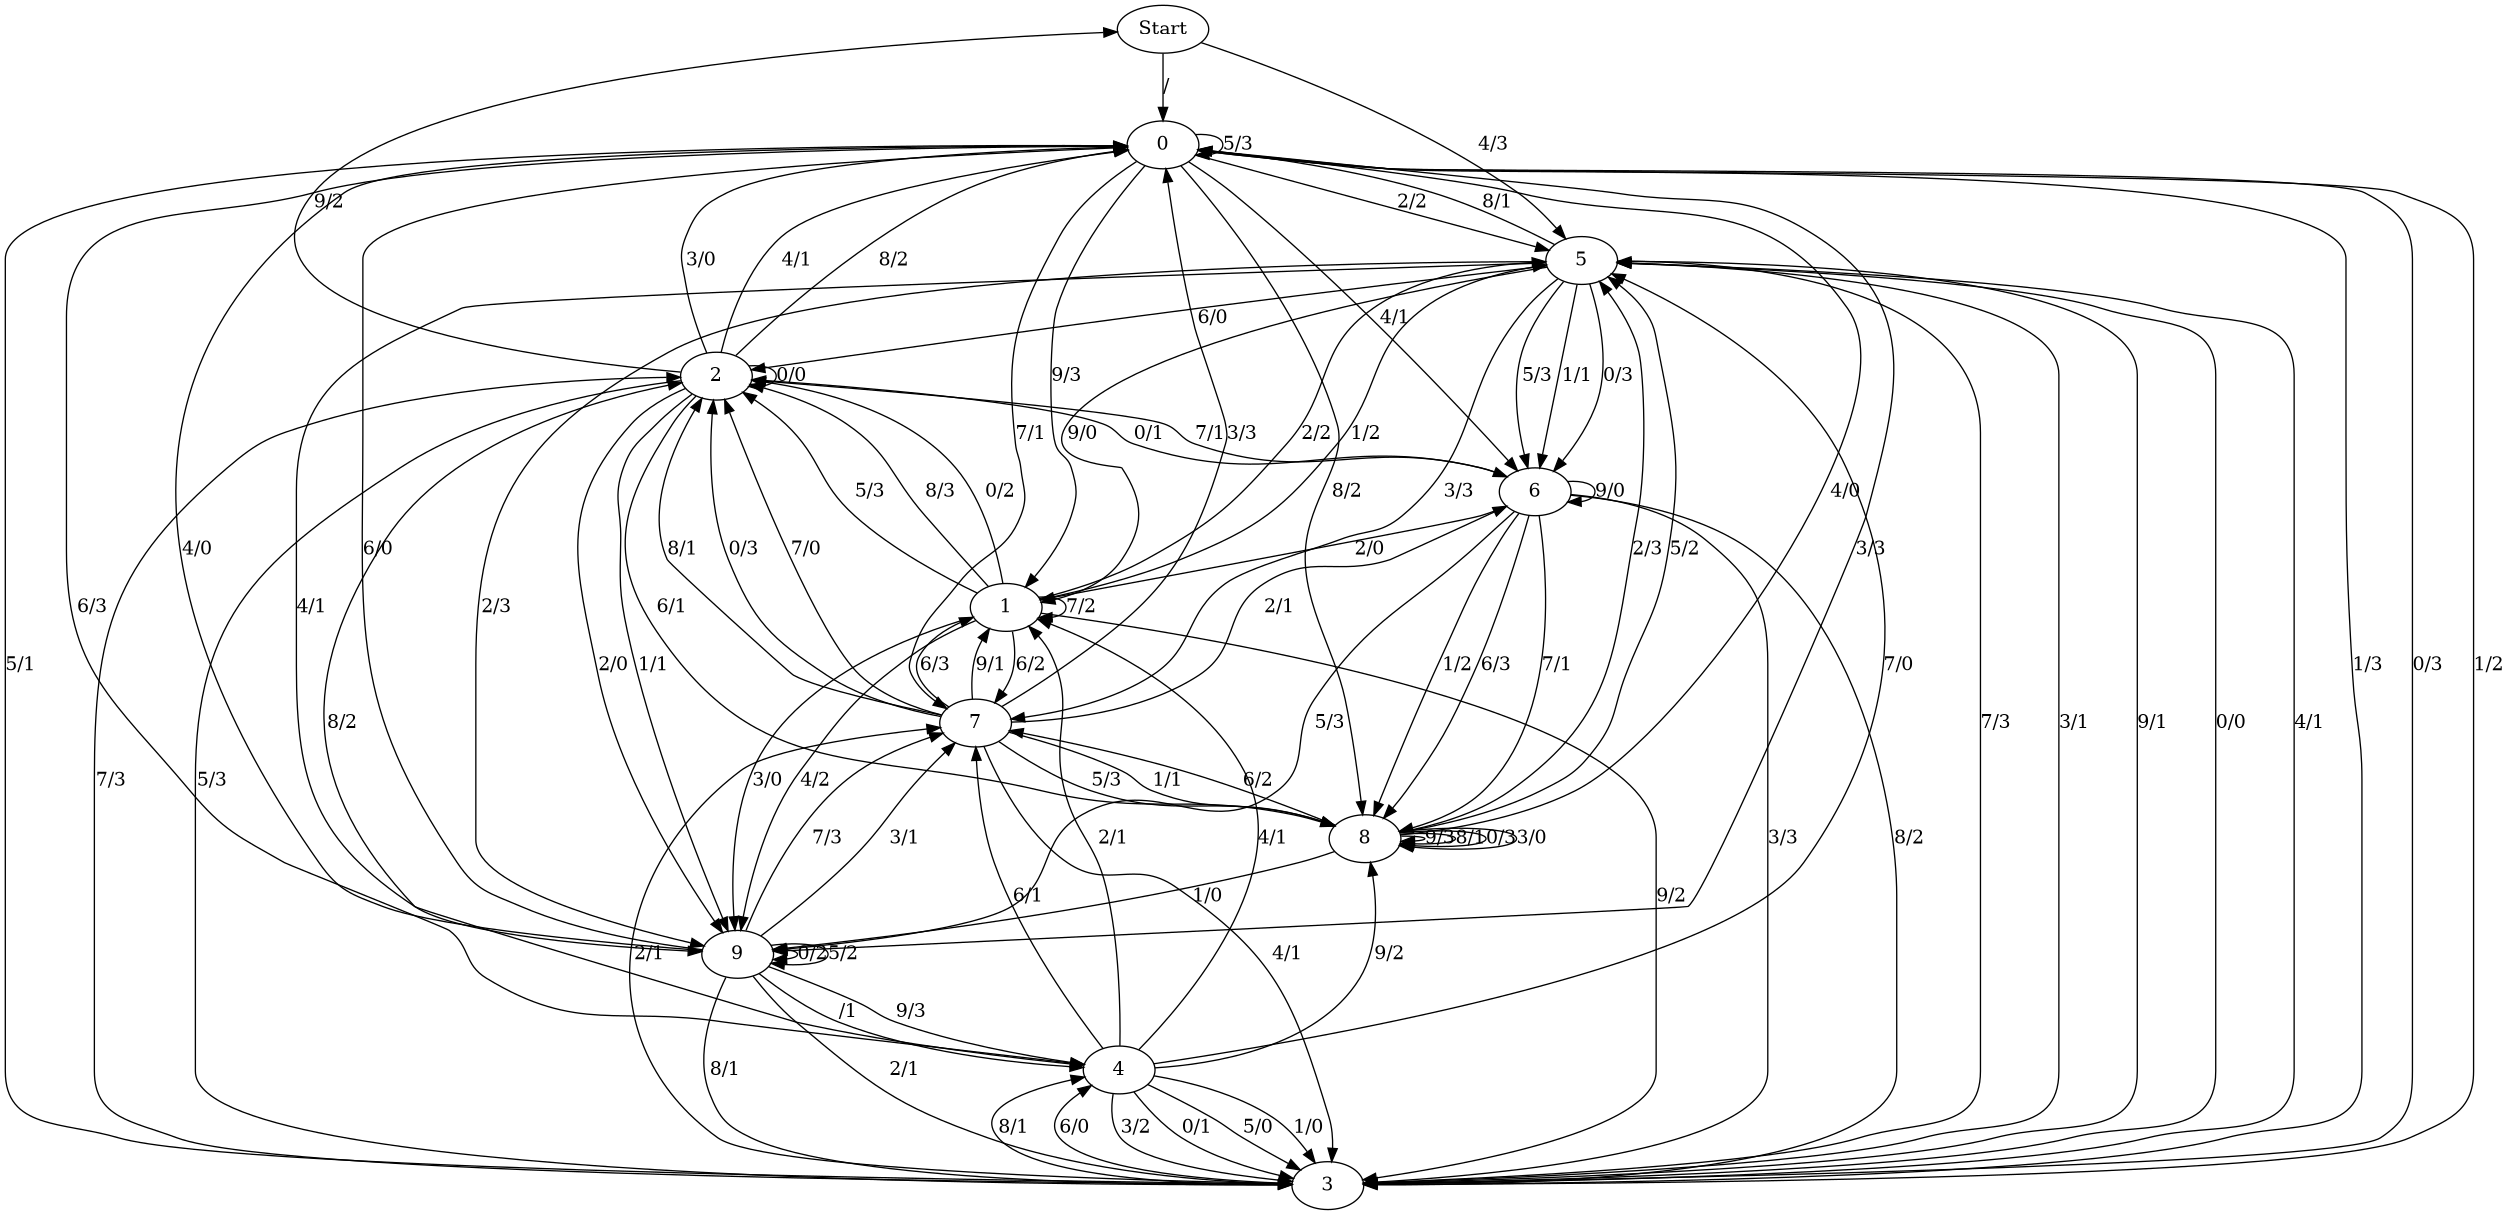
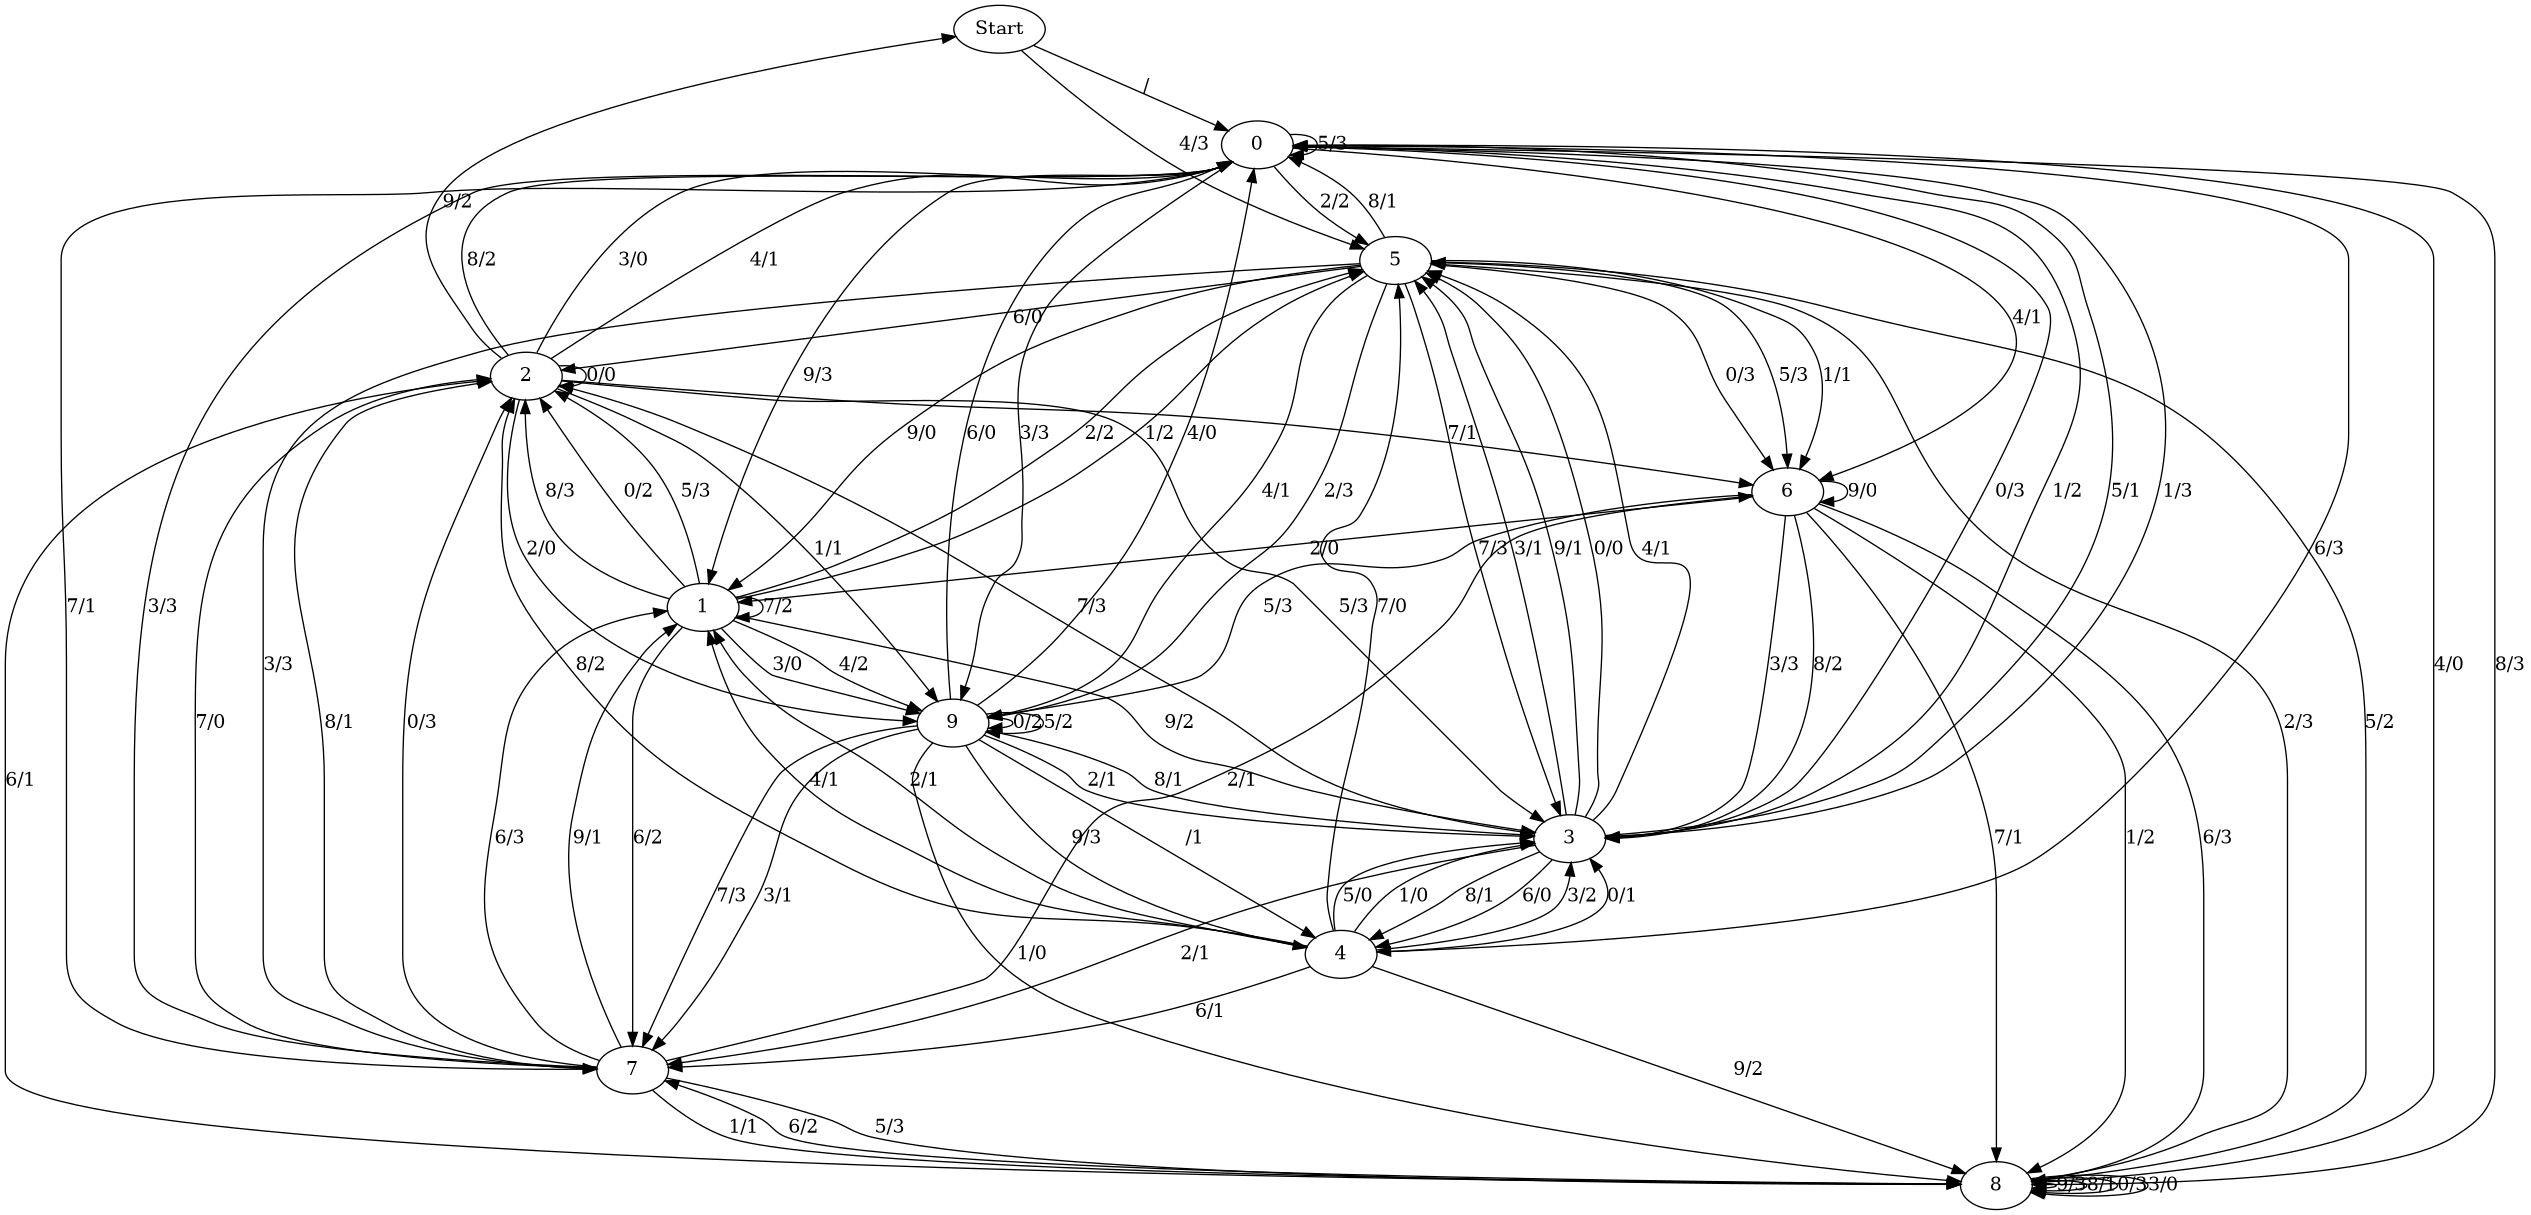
(1134, 444) -> none
(1347, 492) -> (2510, 665)
(1199, 904) -> none
(1063, 911) -> (1340, 1087)
